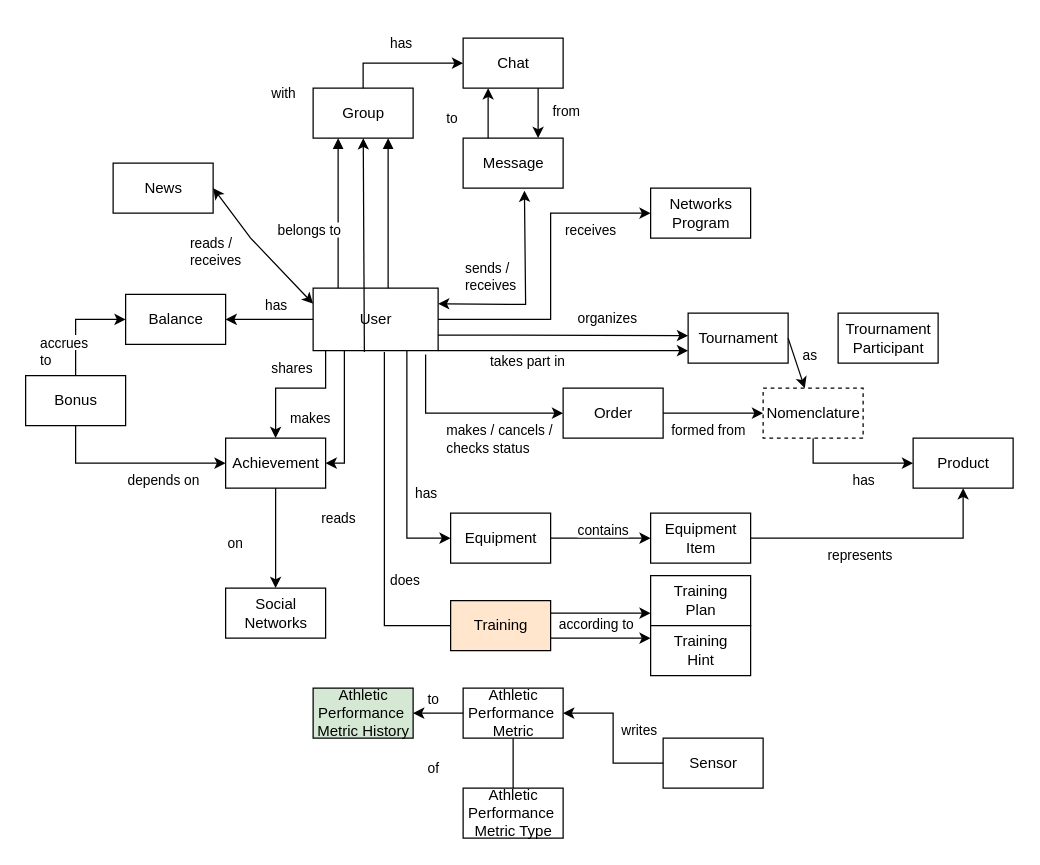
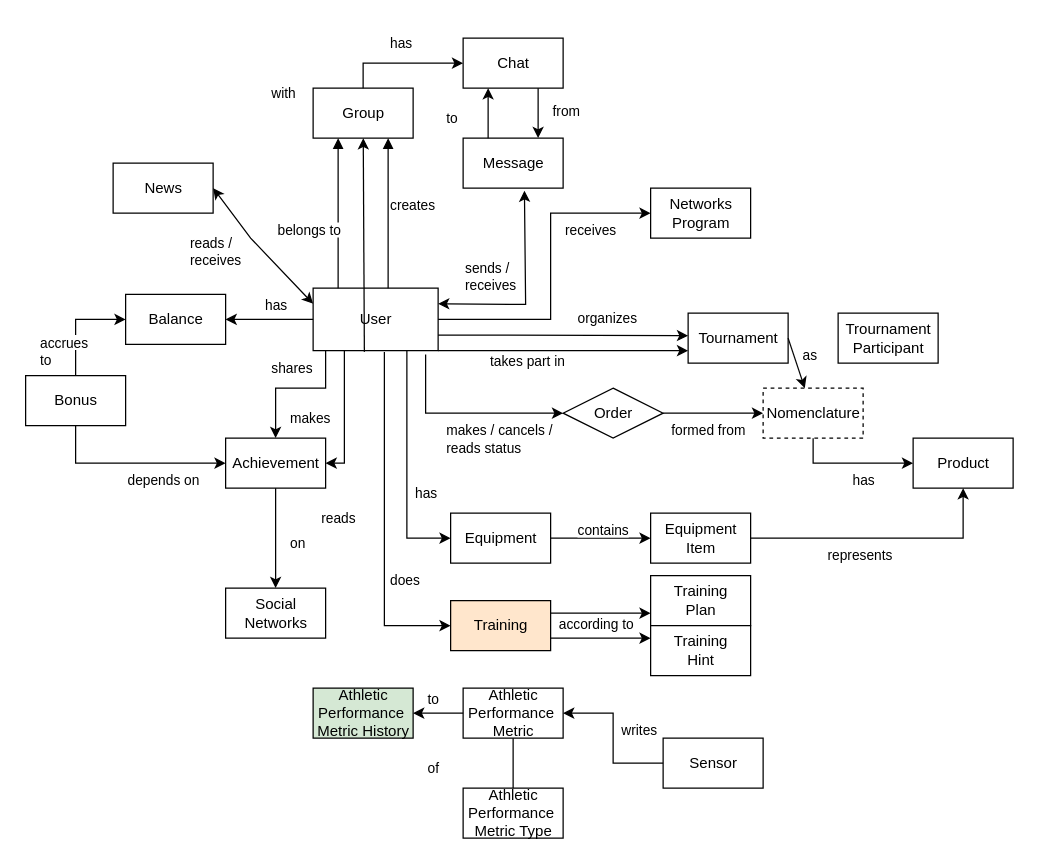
none -> (419, 207)
(613, 413) -> (613, 413)
(502, 449) -> (502, 449)
(238, 538) -> (301, 538)
(444, 626) -> (441, 626)
